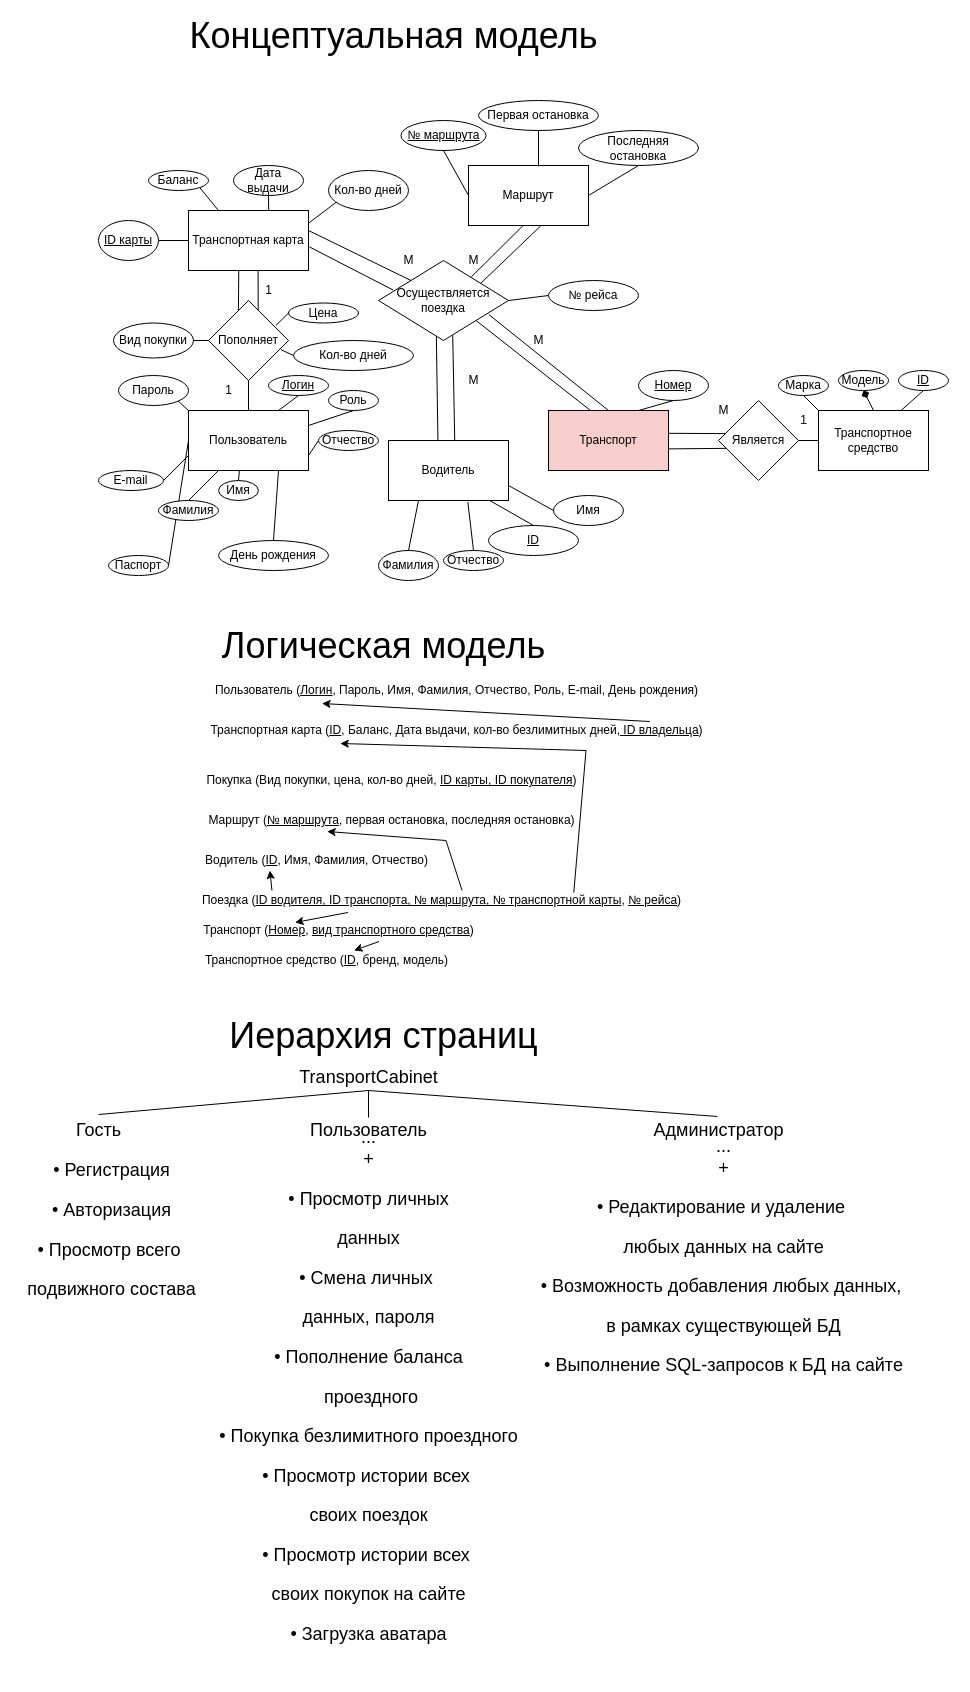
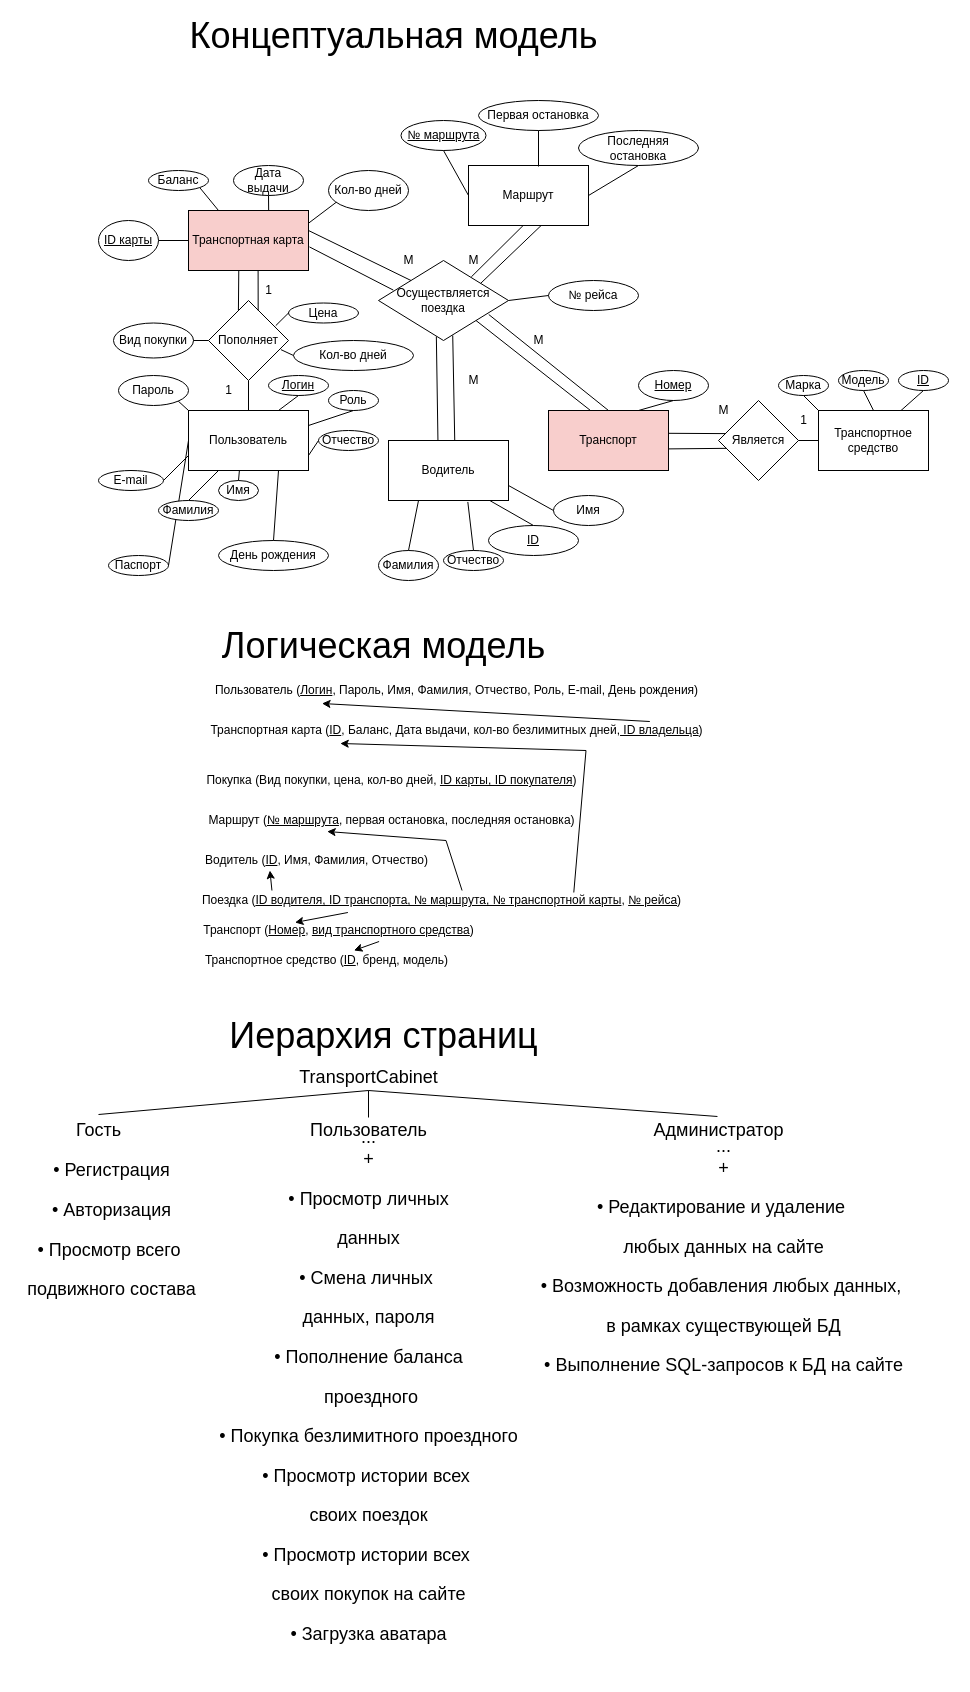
(249, 241) -> (249, 241)
(867, 398) -> (865, 394)
